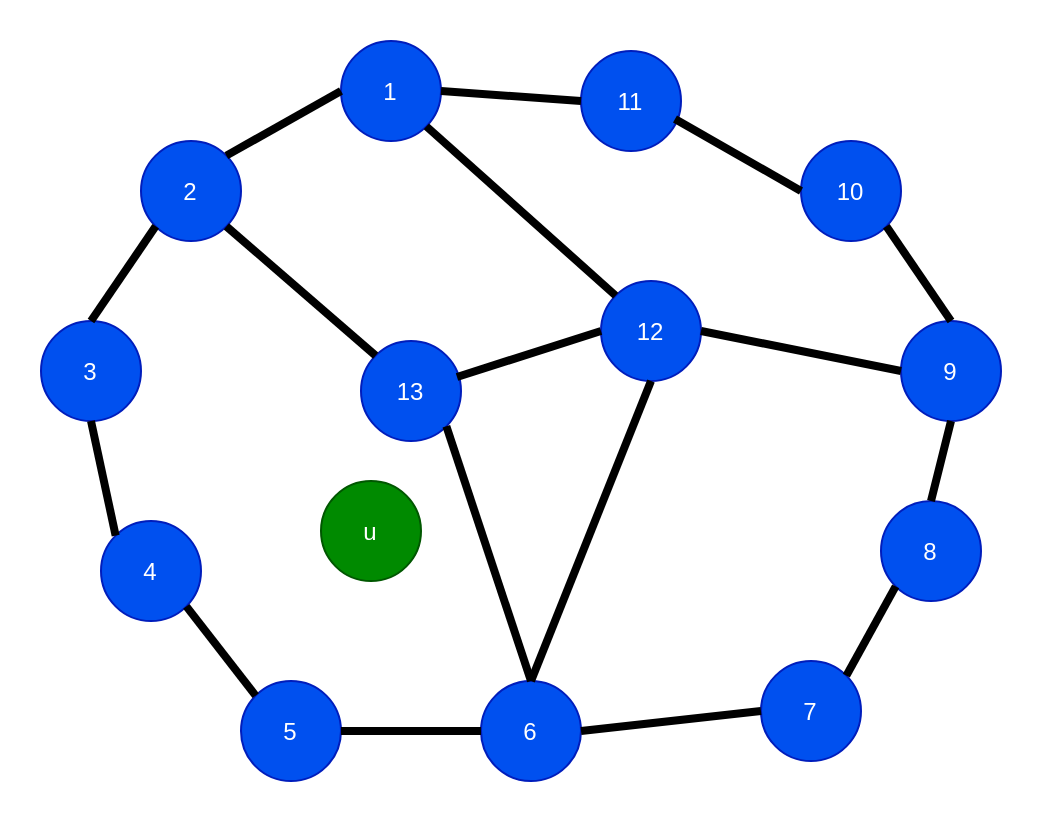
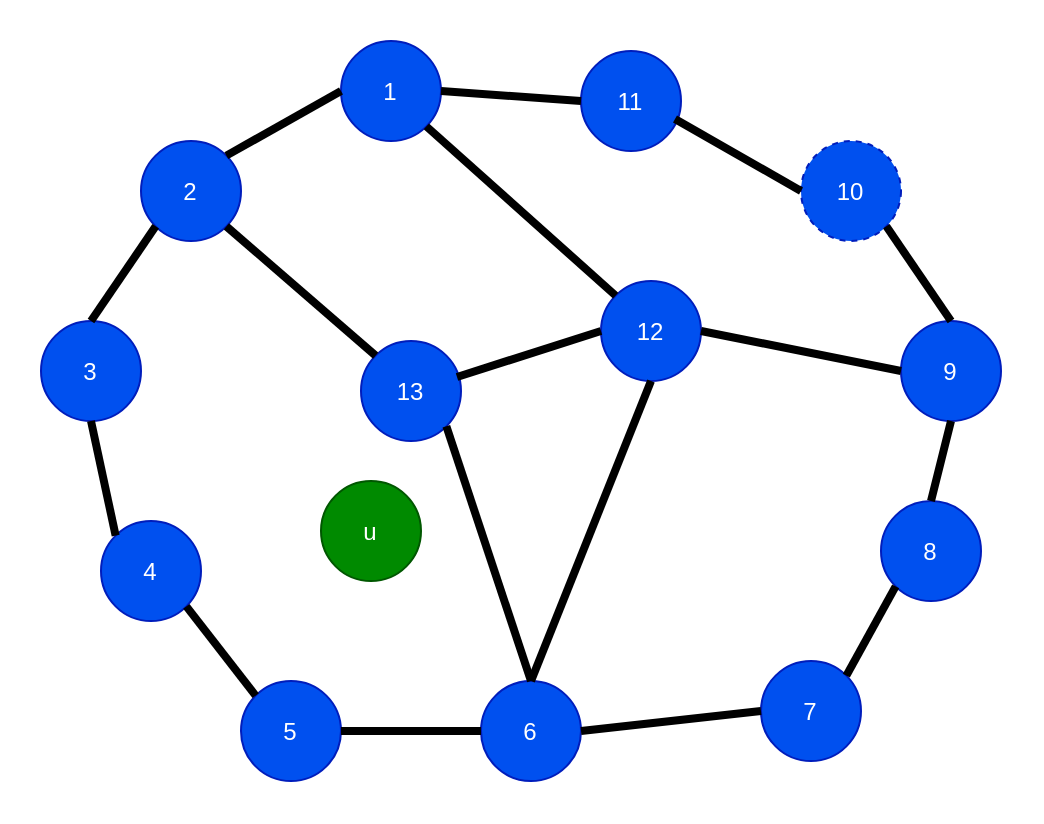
(851, 191) -> (851, 191)
